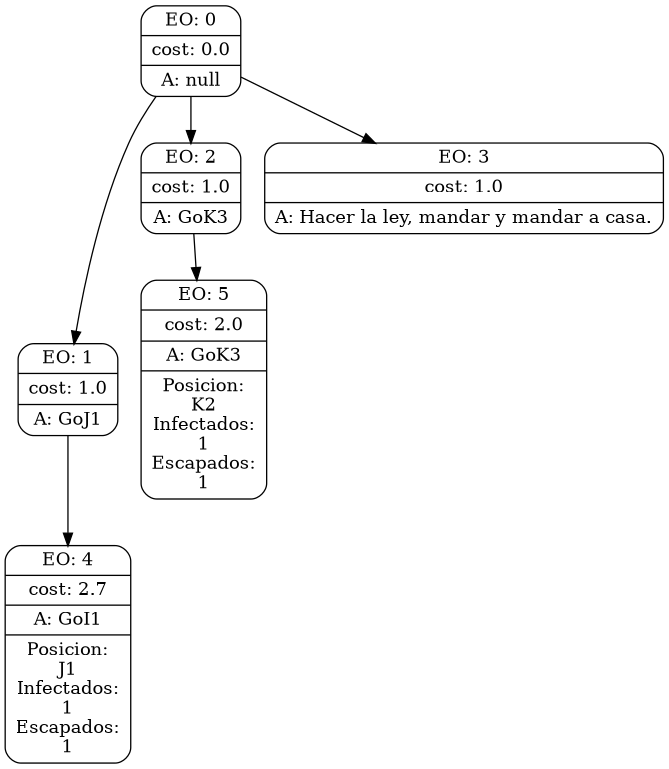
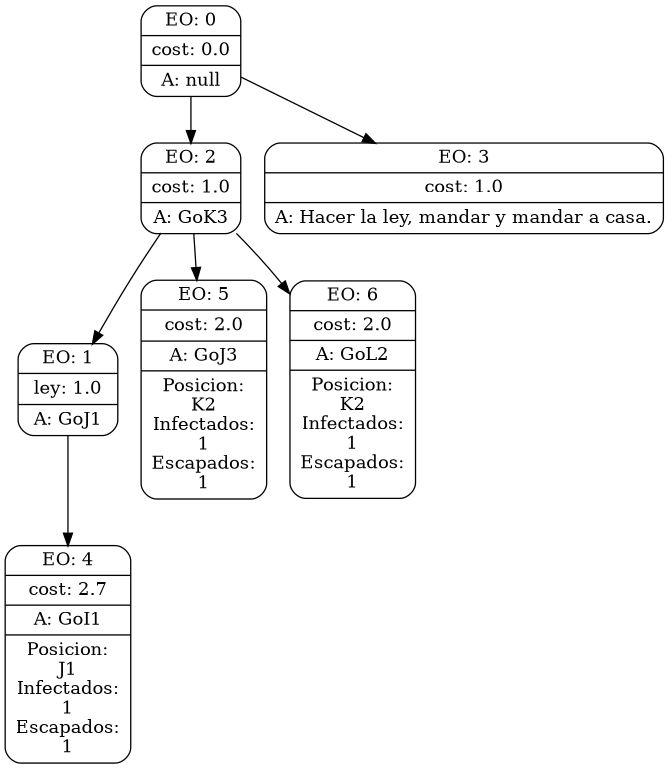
(104, 209) -> (129, 282)
(204, 355) -> (204, 355)
(68, 388) -> (68, 388)
none -> (353, 390)
